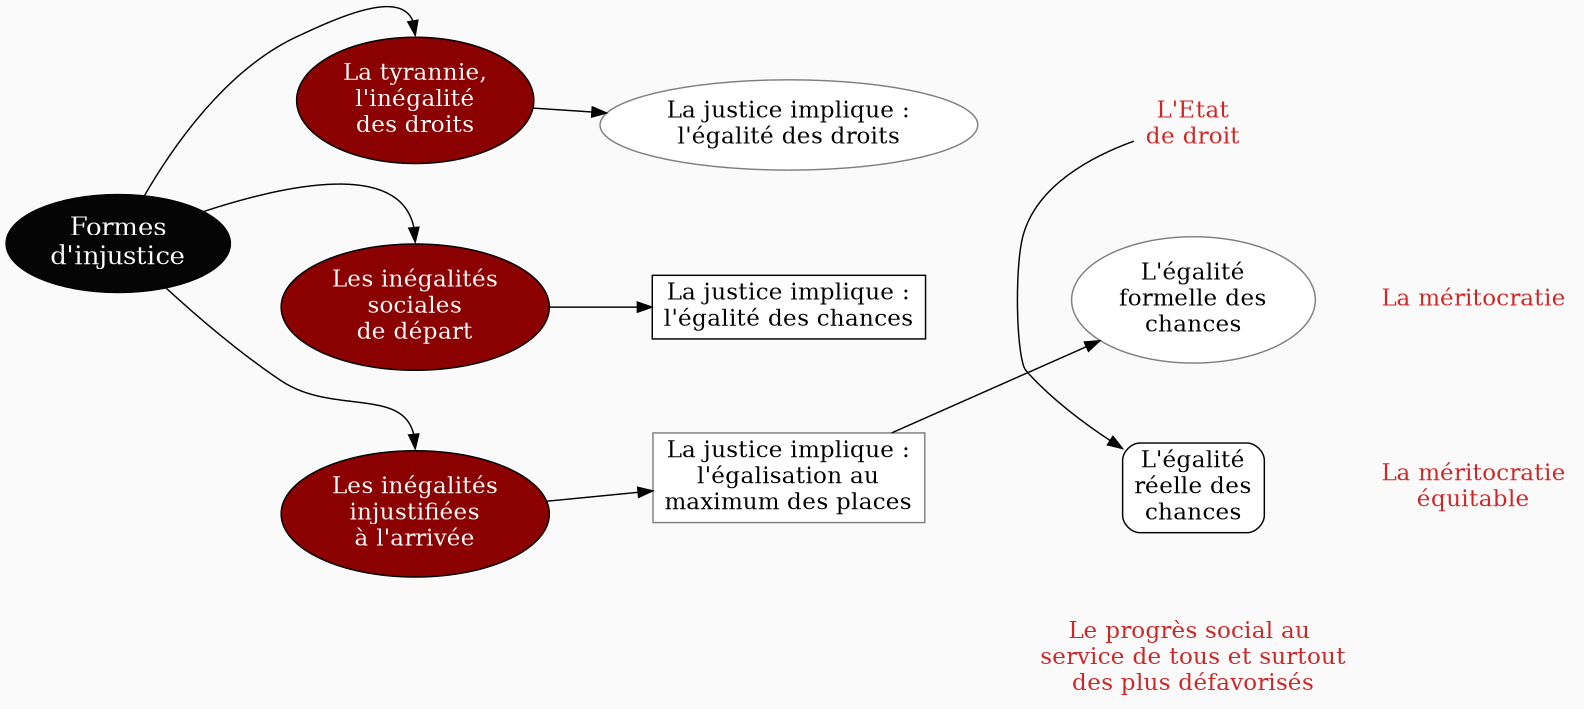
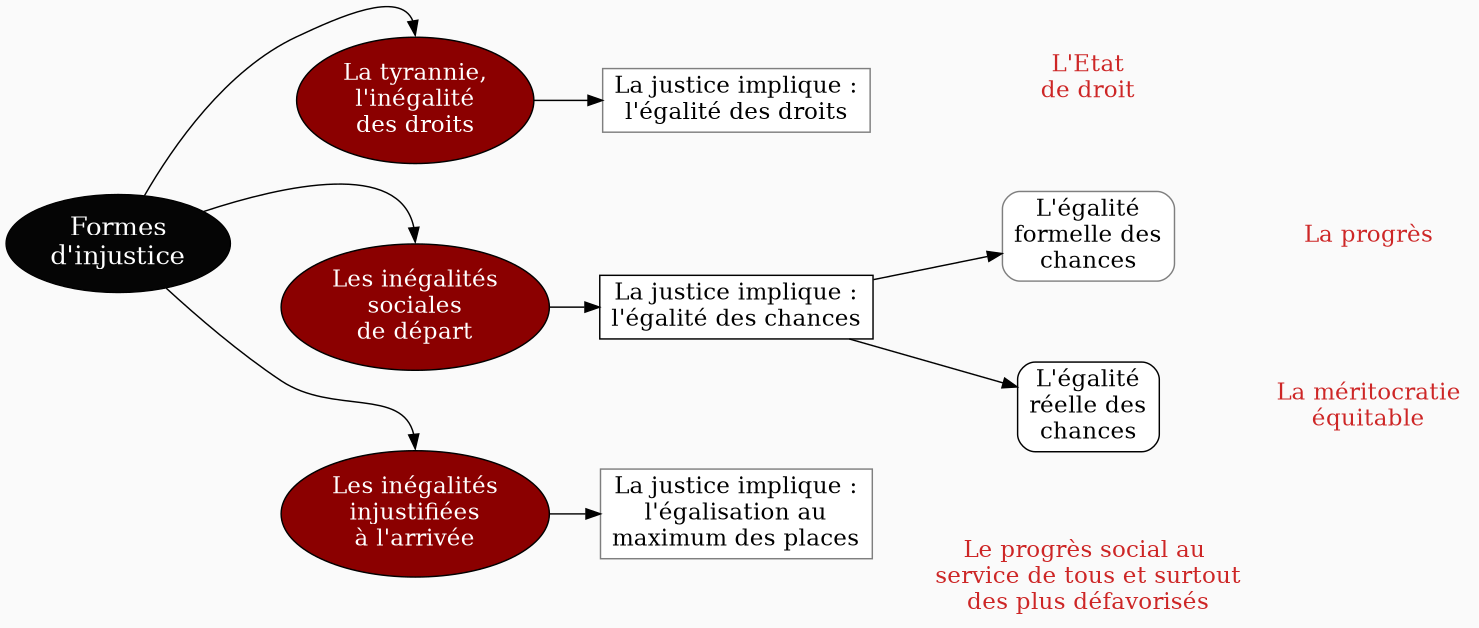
(789, 125) -> (736, 100)
(1018, 283) -> (926, 361)
(1193, 300) -> (1088, 236)
(1474, 300) -> (1369, 236)
(989, 390) -> (931, 268)
